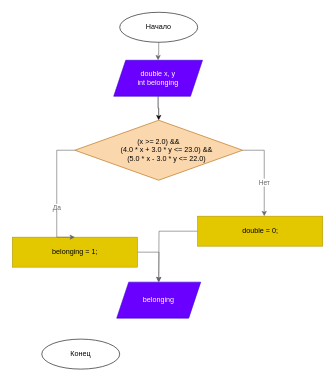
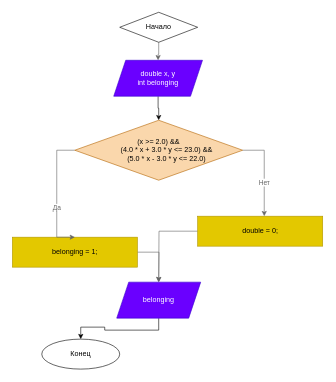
(159, 27) -> (159, 27)
none -> (159, 330)
